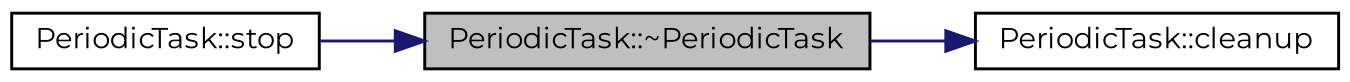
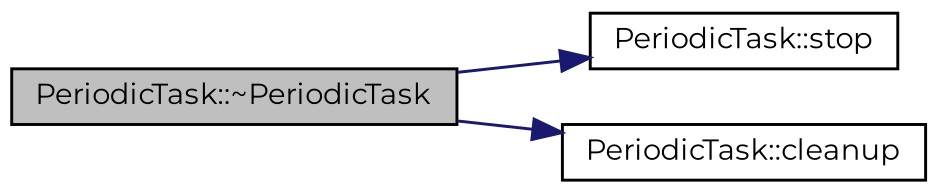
(358, 41) -> (509, 67)
